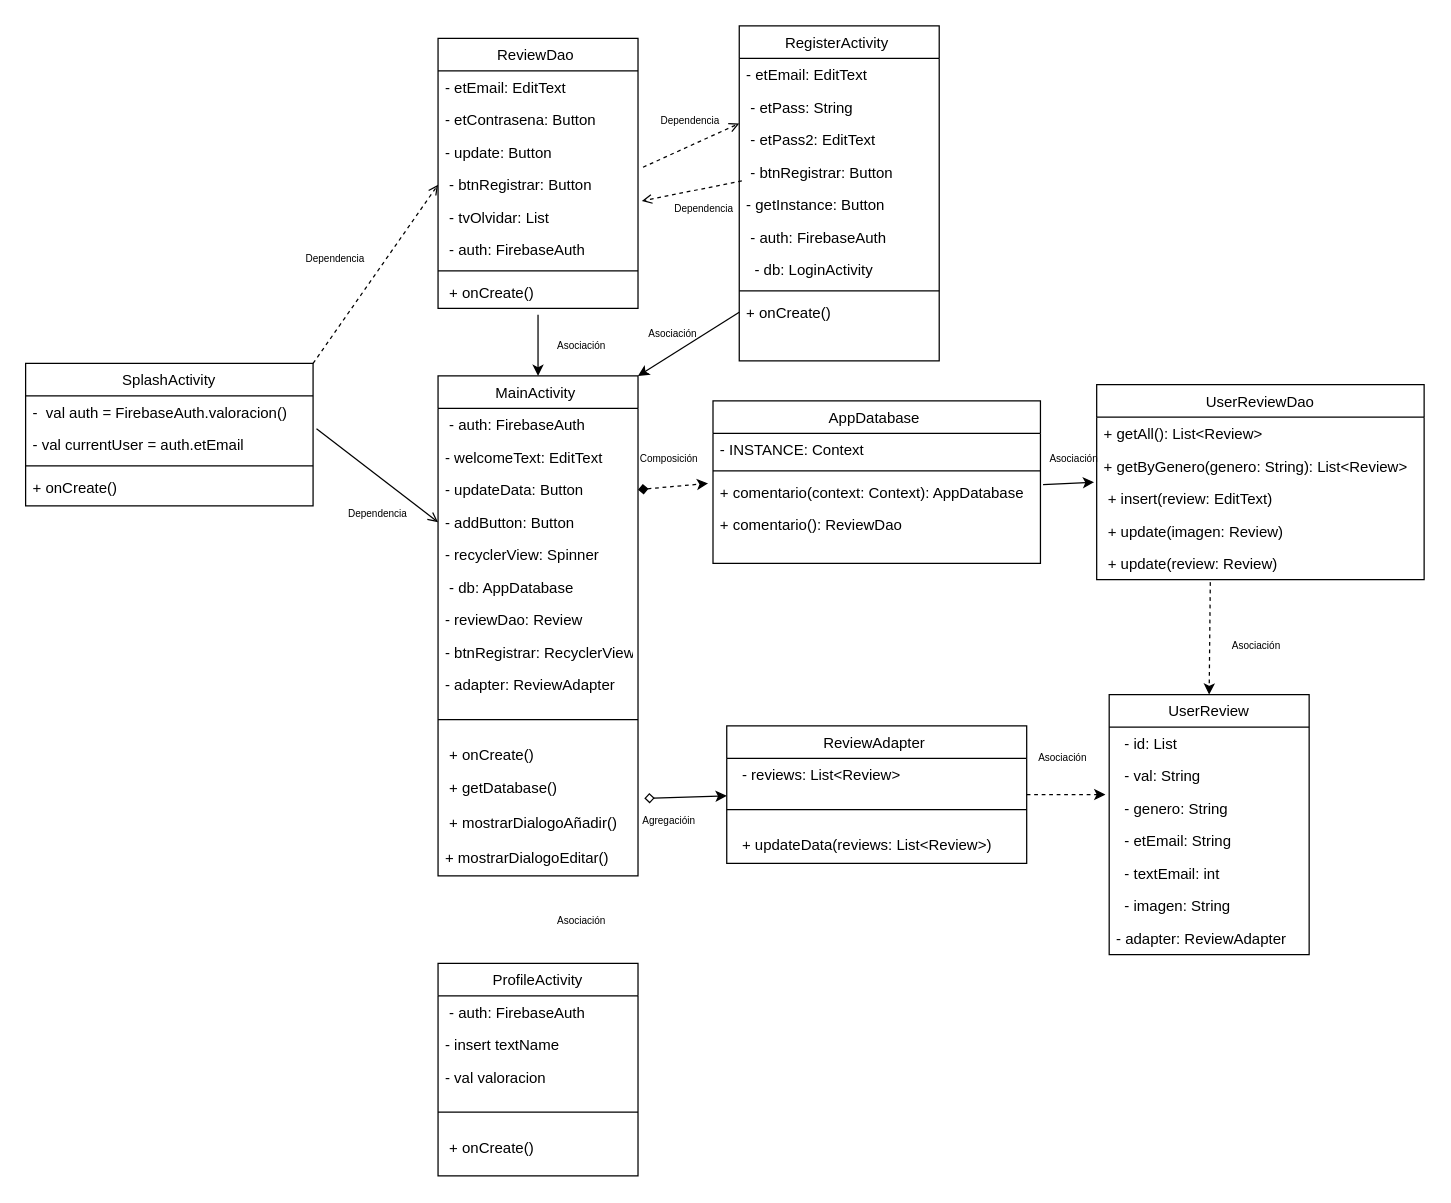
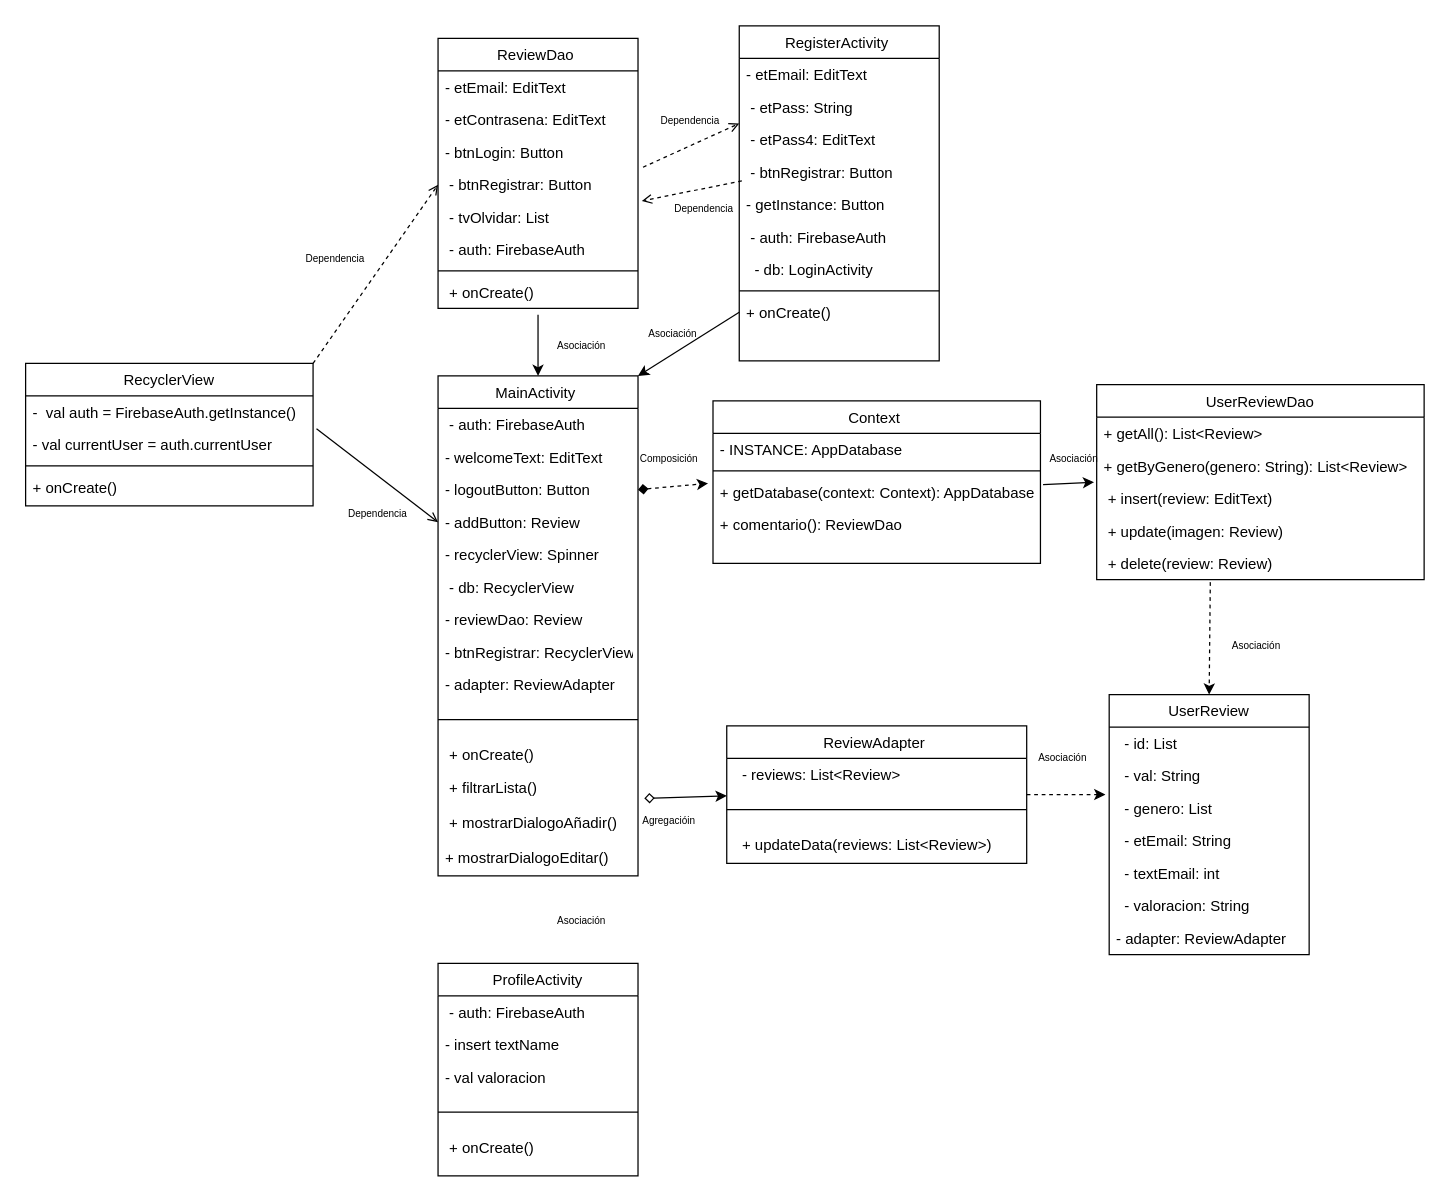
(532, 120) -> (538, 120)
(818, 140) -> (818, 140)
(506, 153) -> (513, 153)
(169, 380) -> (169, 380)
(181, 413) -> (189, 413)
(876, 418) -> (876, 418)
(151, 445) -> (172, 445)
(794, 450) -> (811, 450)
(523, 490) -> (530, 490)
(889, 493) -> (895, 493)
(519, 523) -> (517, 523)
(1195, 564) -> (1193, 564)
(511, 588) -> (511, 588)
(506, 788) -> (504, 788)
(1176, 809) -> (1167, 809)
(1174, 906) -> (1189, 906)
